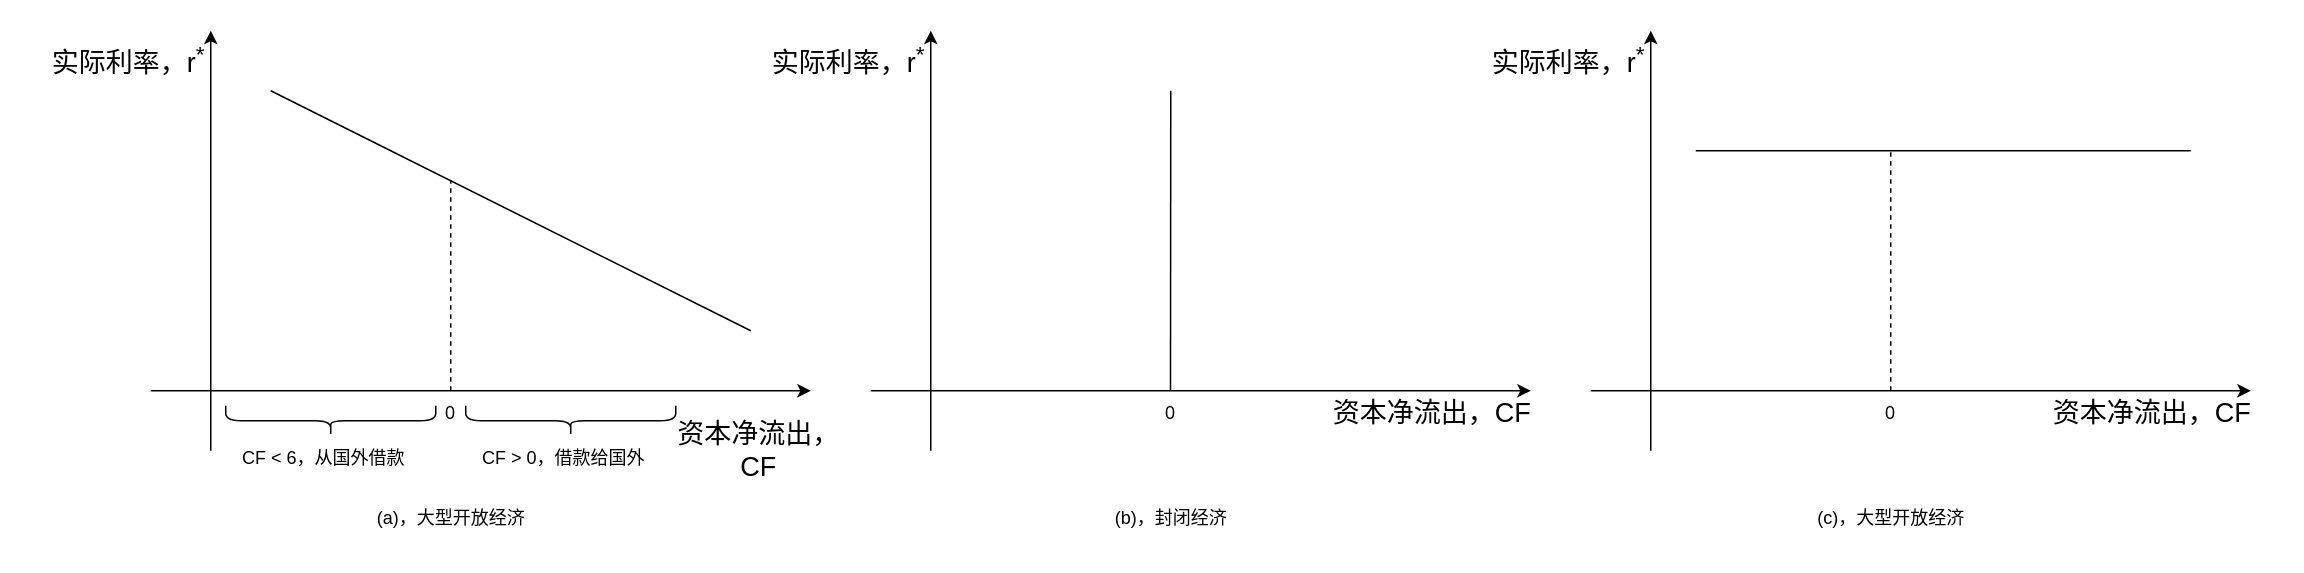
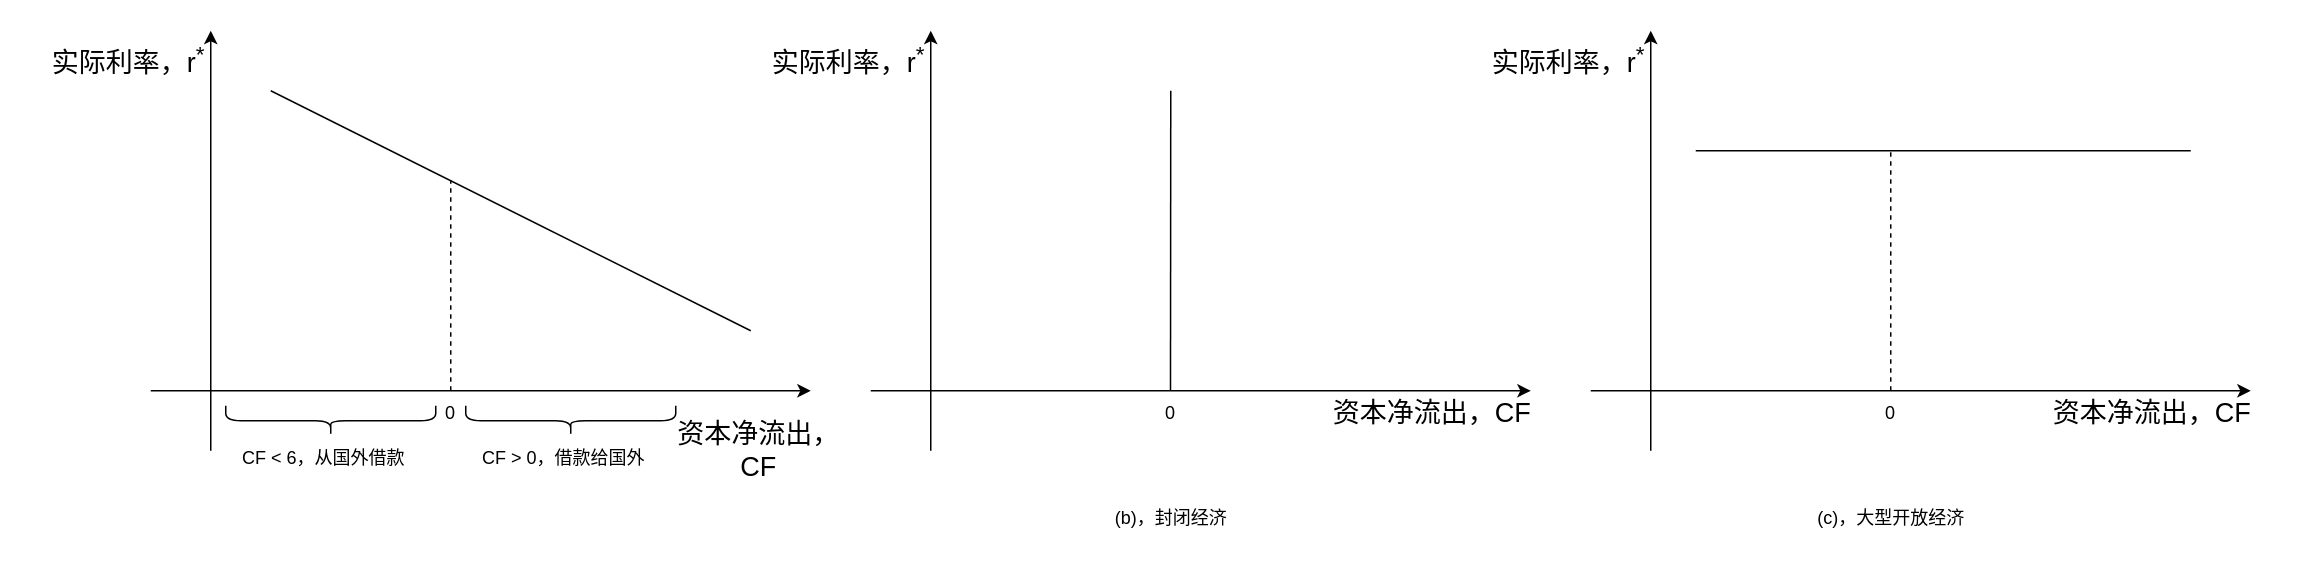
(451, 518) -> none
